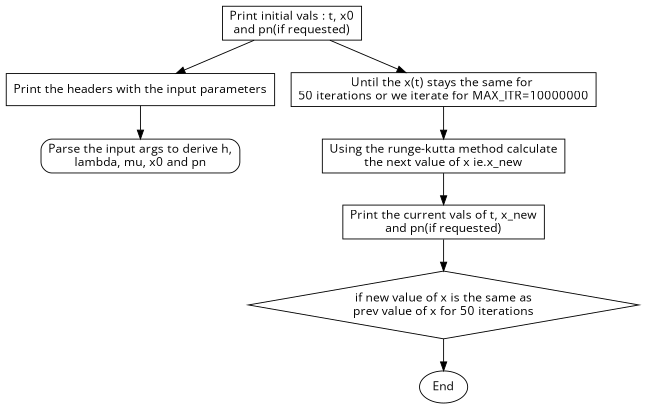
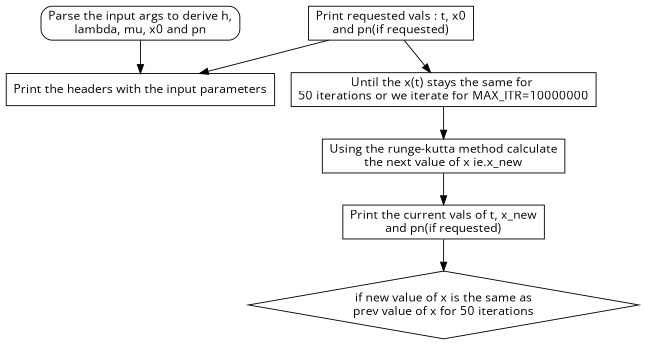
(292, 23) -> (391, 23)
(140, 118) -> (140, 52)
(444, 387) -> none
